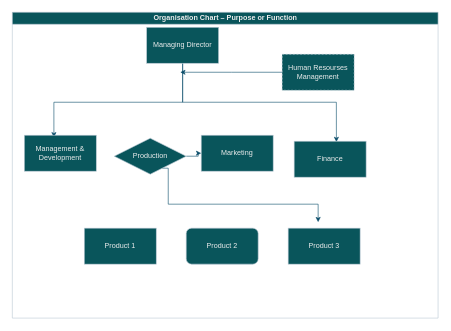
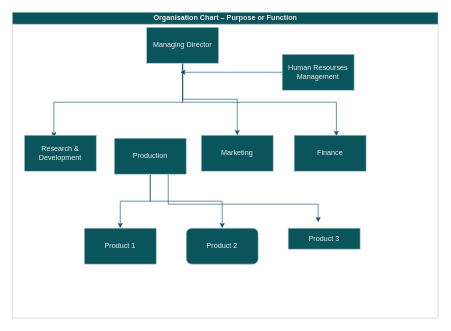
(318, 72) -> (318, 72)
none -> (236, 99)
(60, 153) -> (60, 153)
(150, 156) -> (150, 156)
(194, 156) -> (120, 201)
(330, 159) -> (330, 153)
none -> (222, 222)
(324, 246) -> (324, 239)
